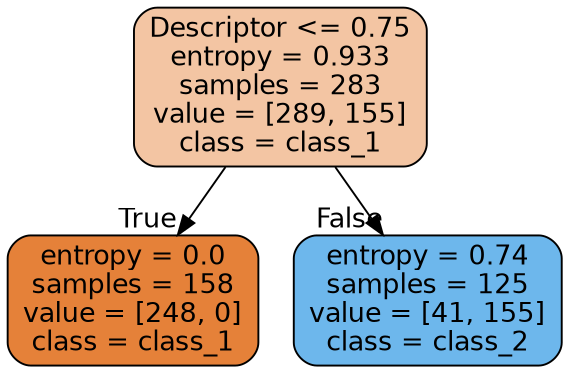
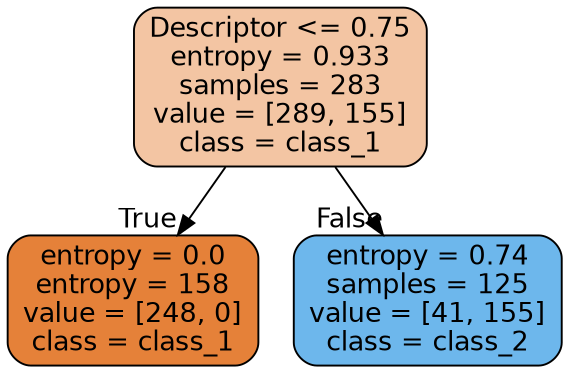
(133, 300) -> (133, 300)
